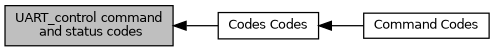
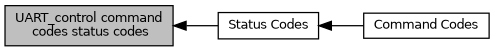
(89, 26) -> (89, 26)
(268, 26) -> (268, 26)
